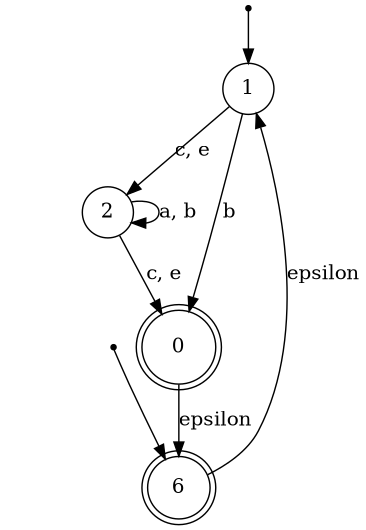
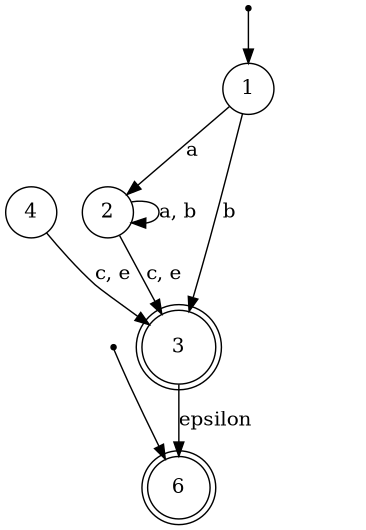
(192, 151) -> (192, 151)
none -> (31, 212)
(286, 314) -> none
(179, 347) -> (179, 347)
